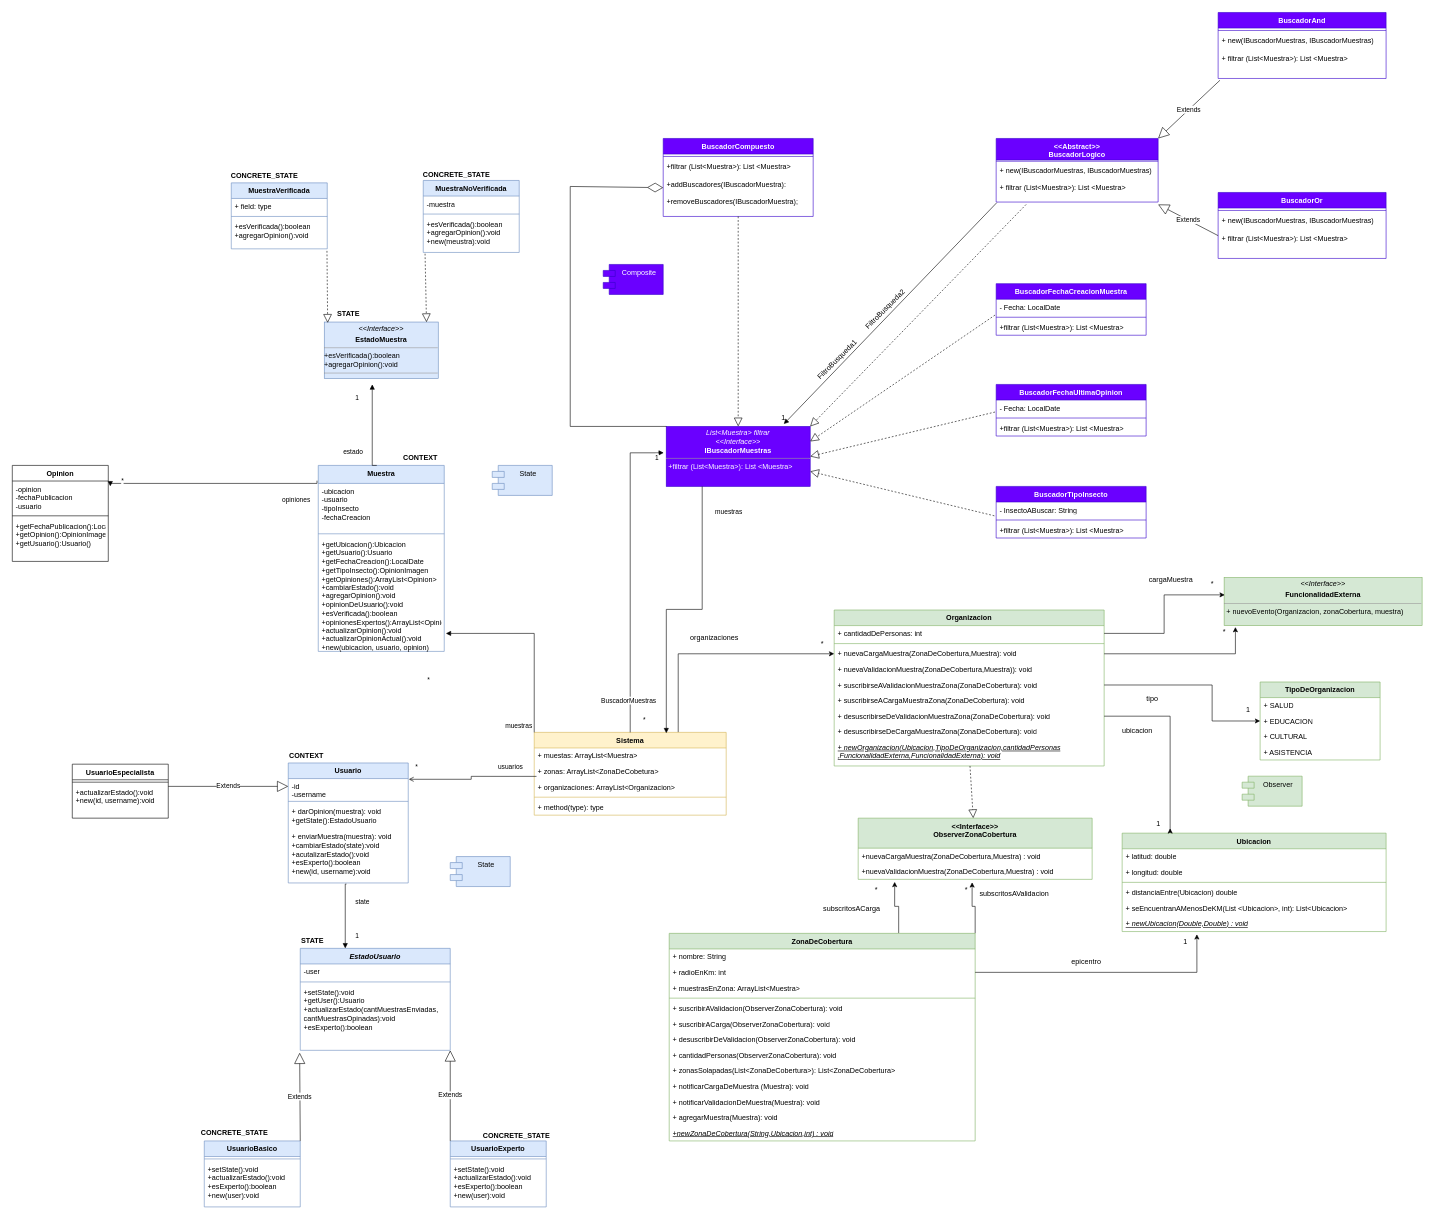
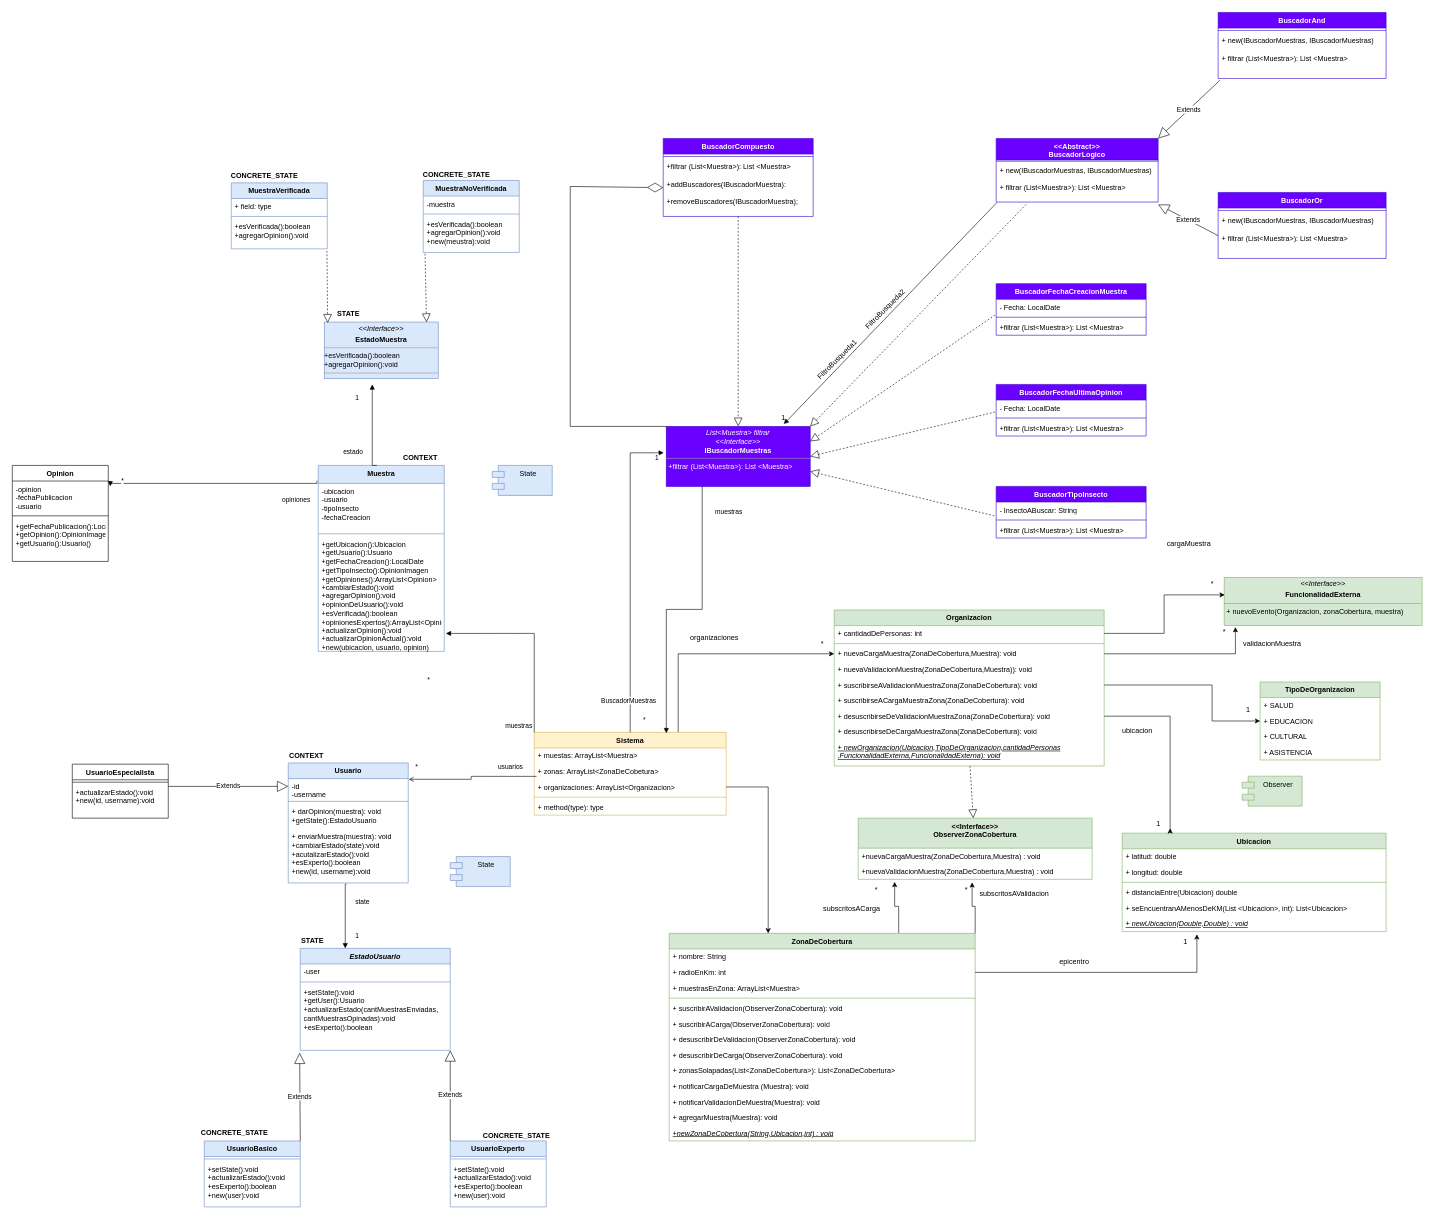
(633, 279) -> none
(1171, 579) -> (1189, 543)
none -> (1281, 647)
(1152, 699) -> none
none -> (768, 927)
(1086, 962) -> (1074, 962)
(763, 1056) -> (766, 1056)
